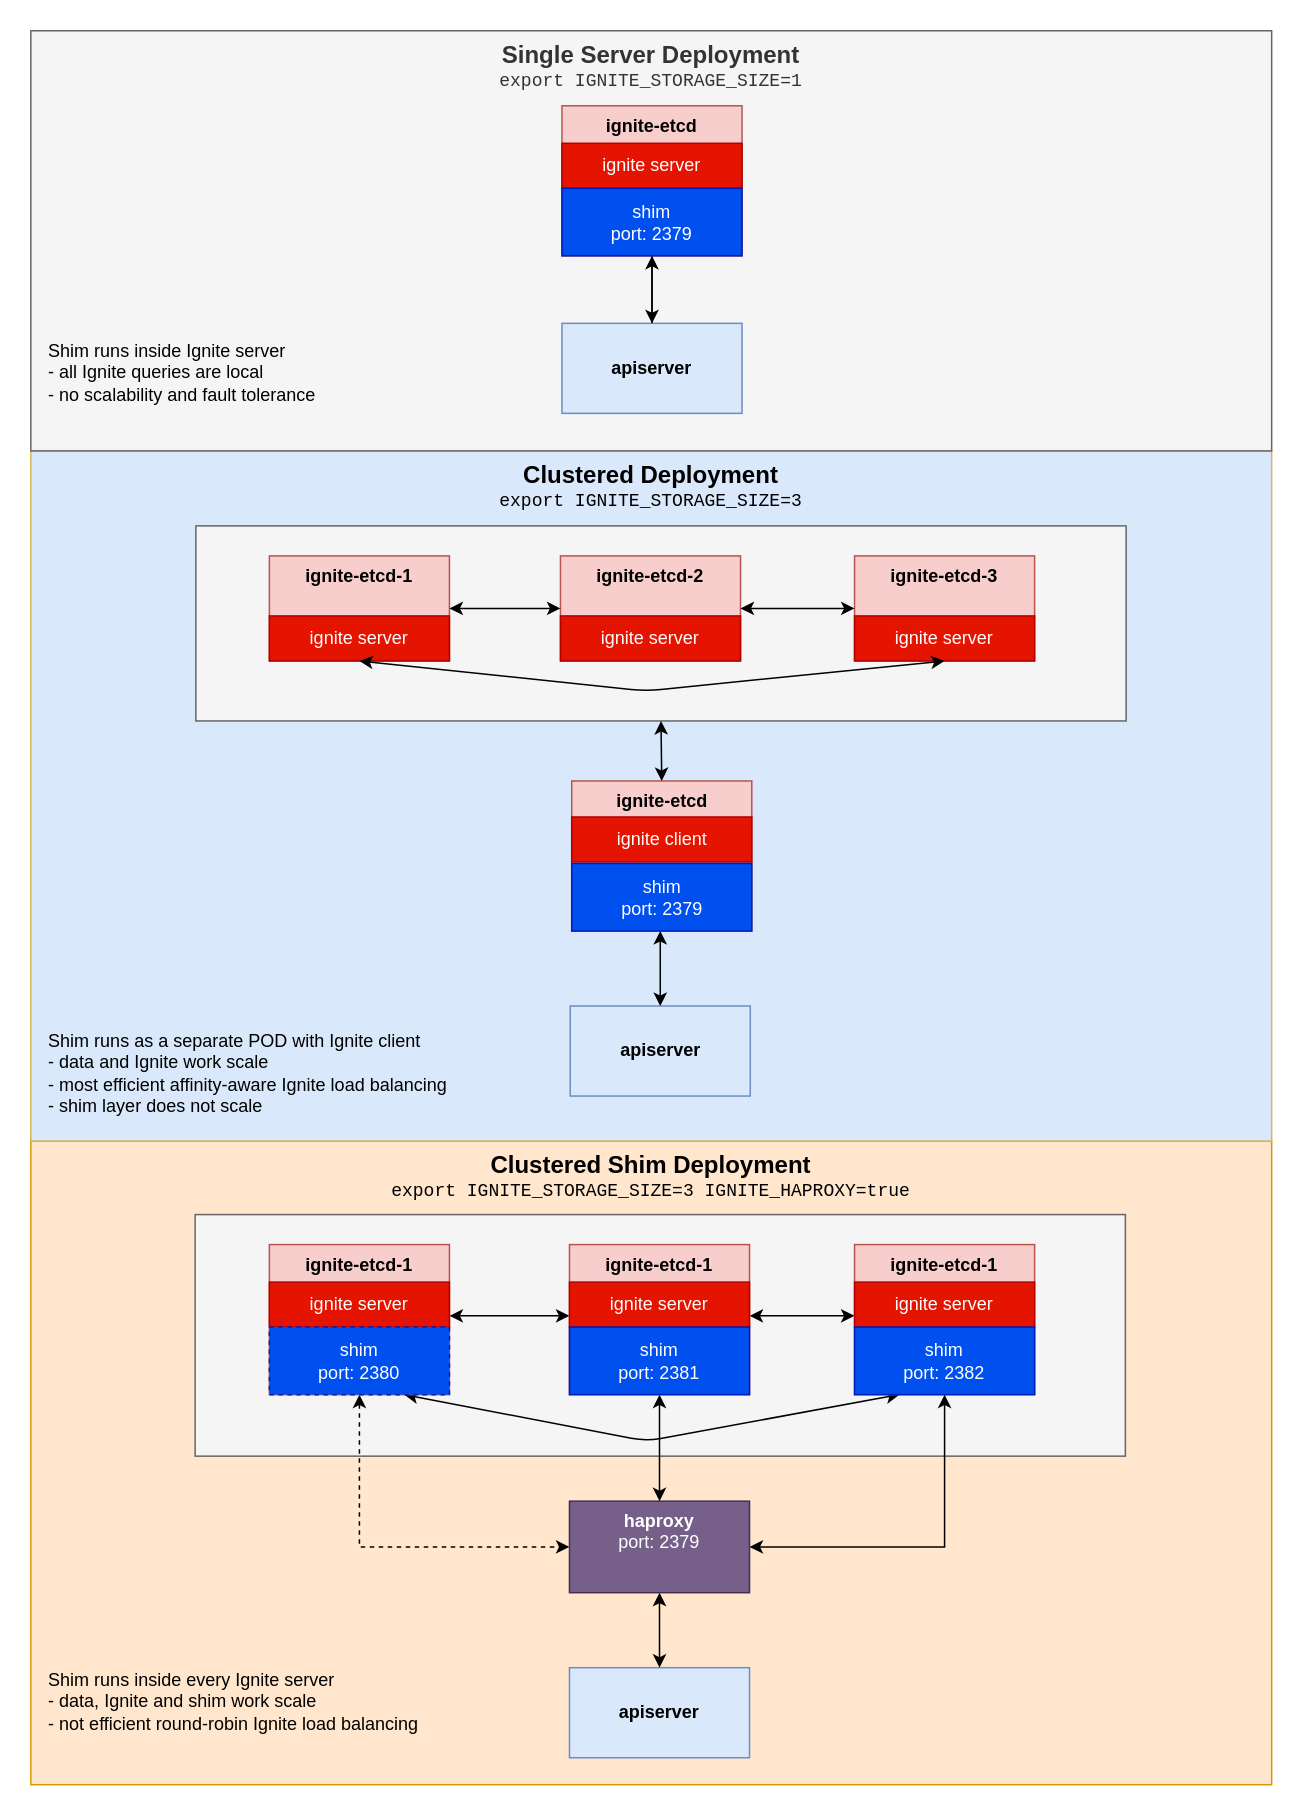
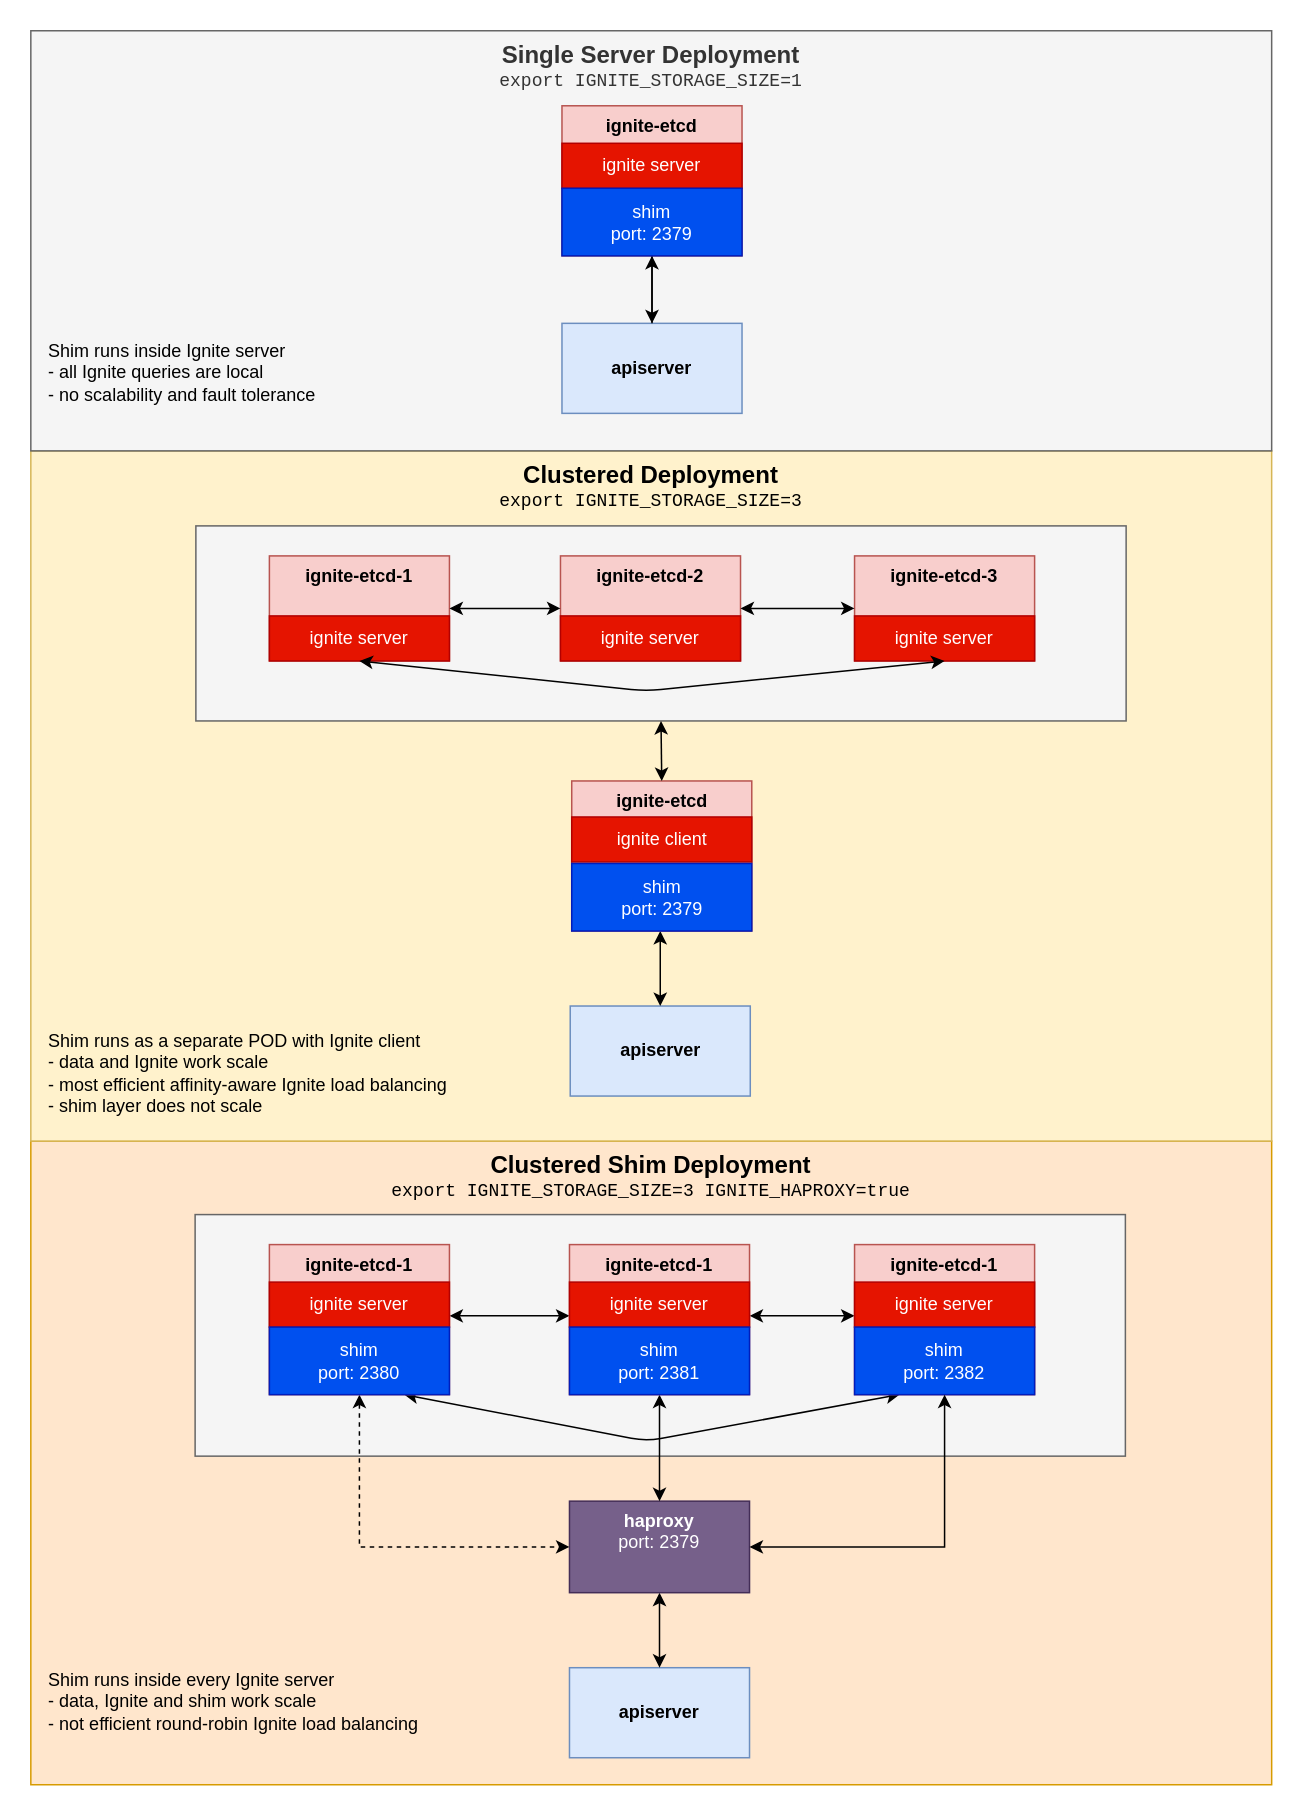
(651, 483) -> (651, 483)
(359, 1361) -> (359, 1361)
